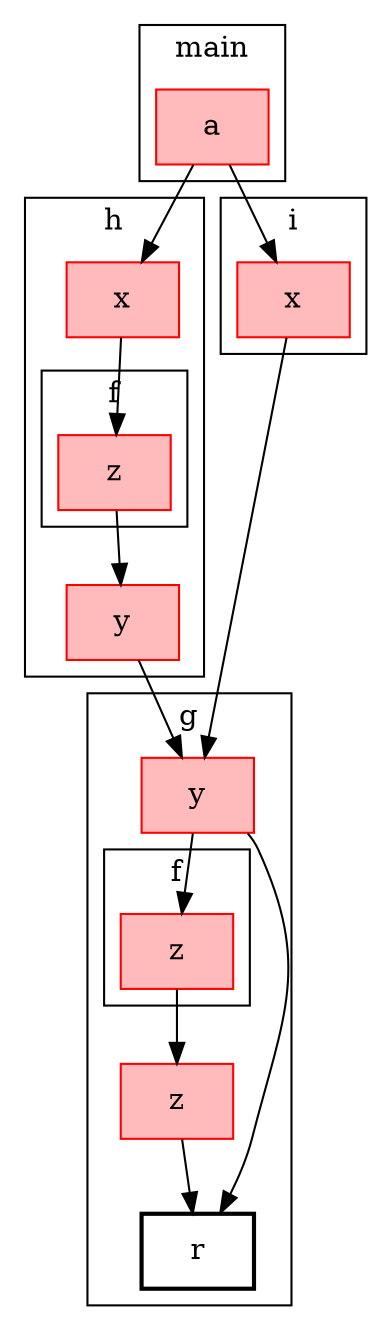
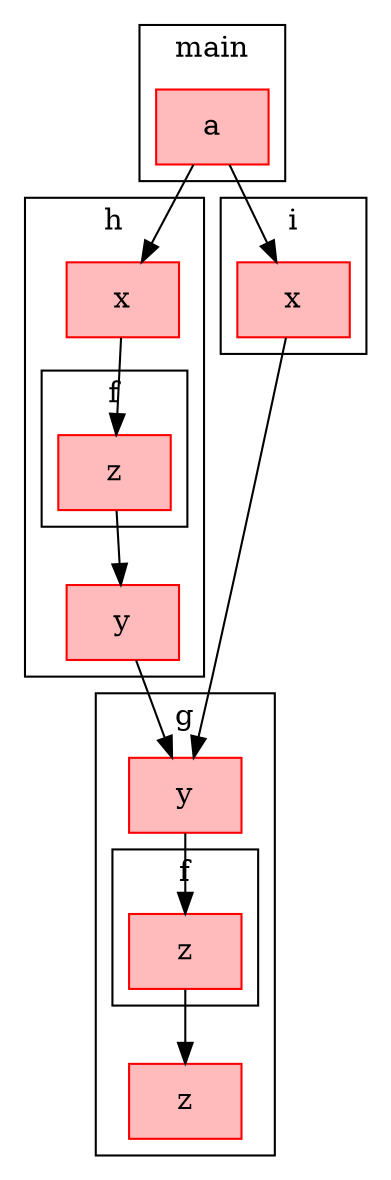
(198, 1251) -> none
